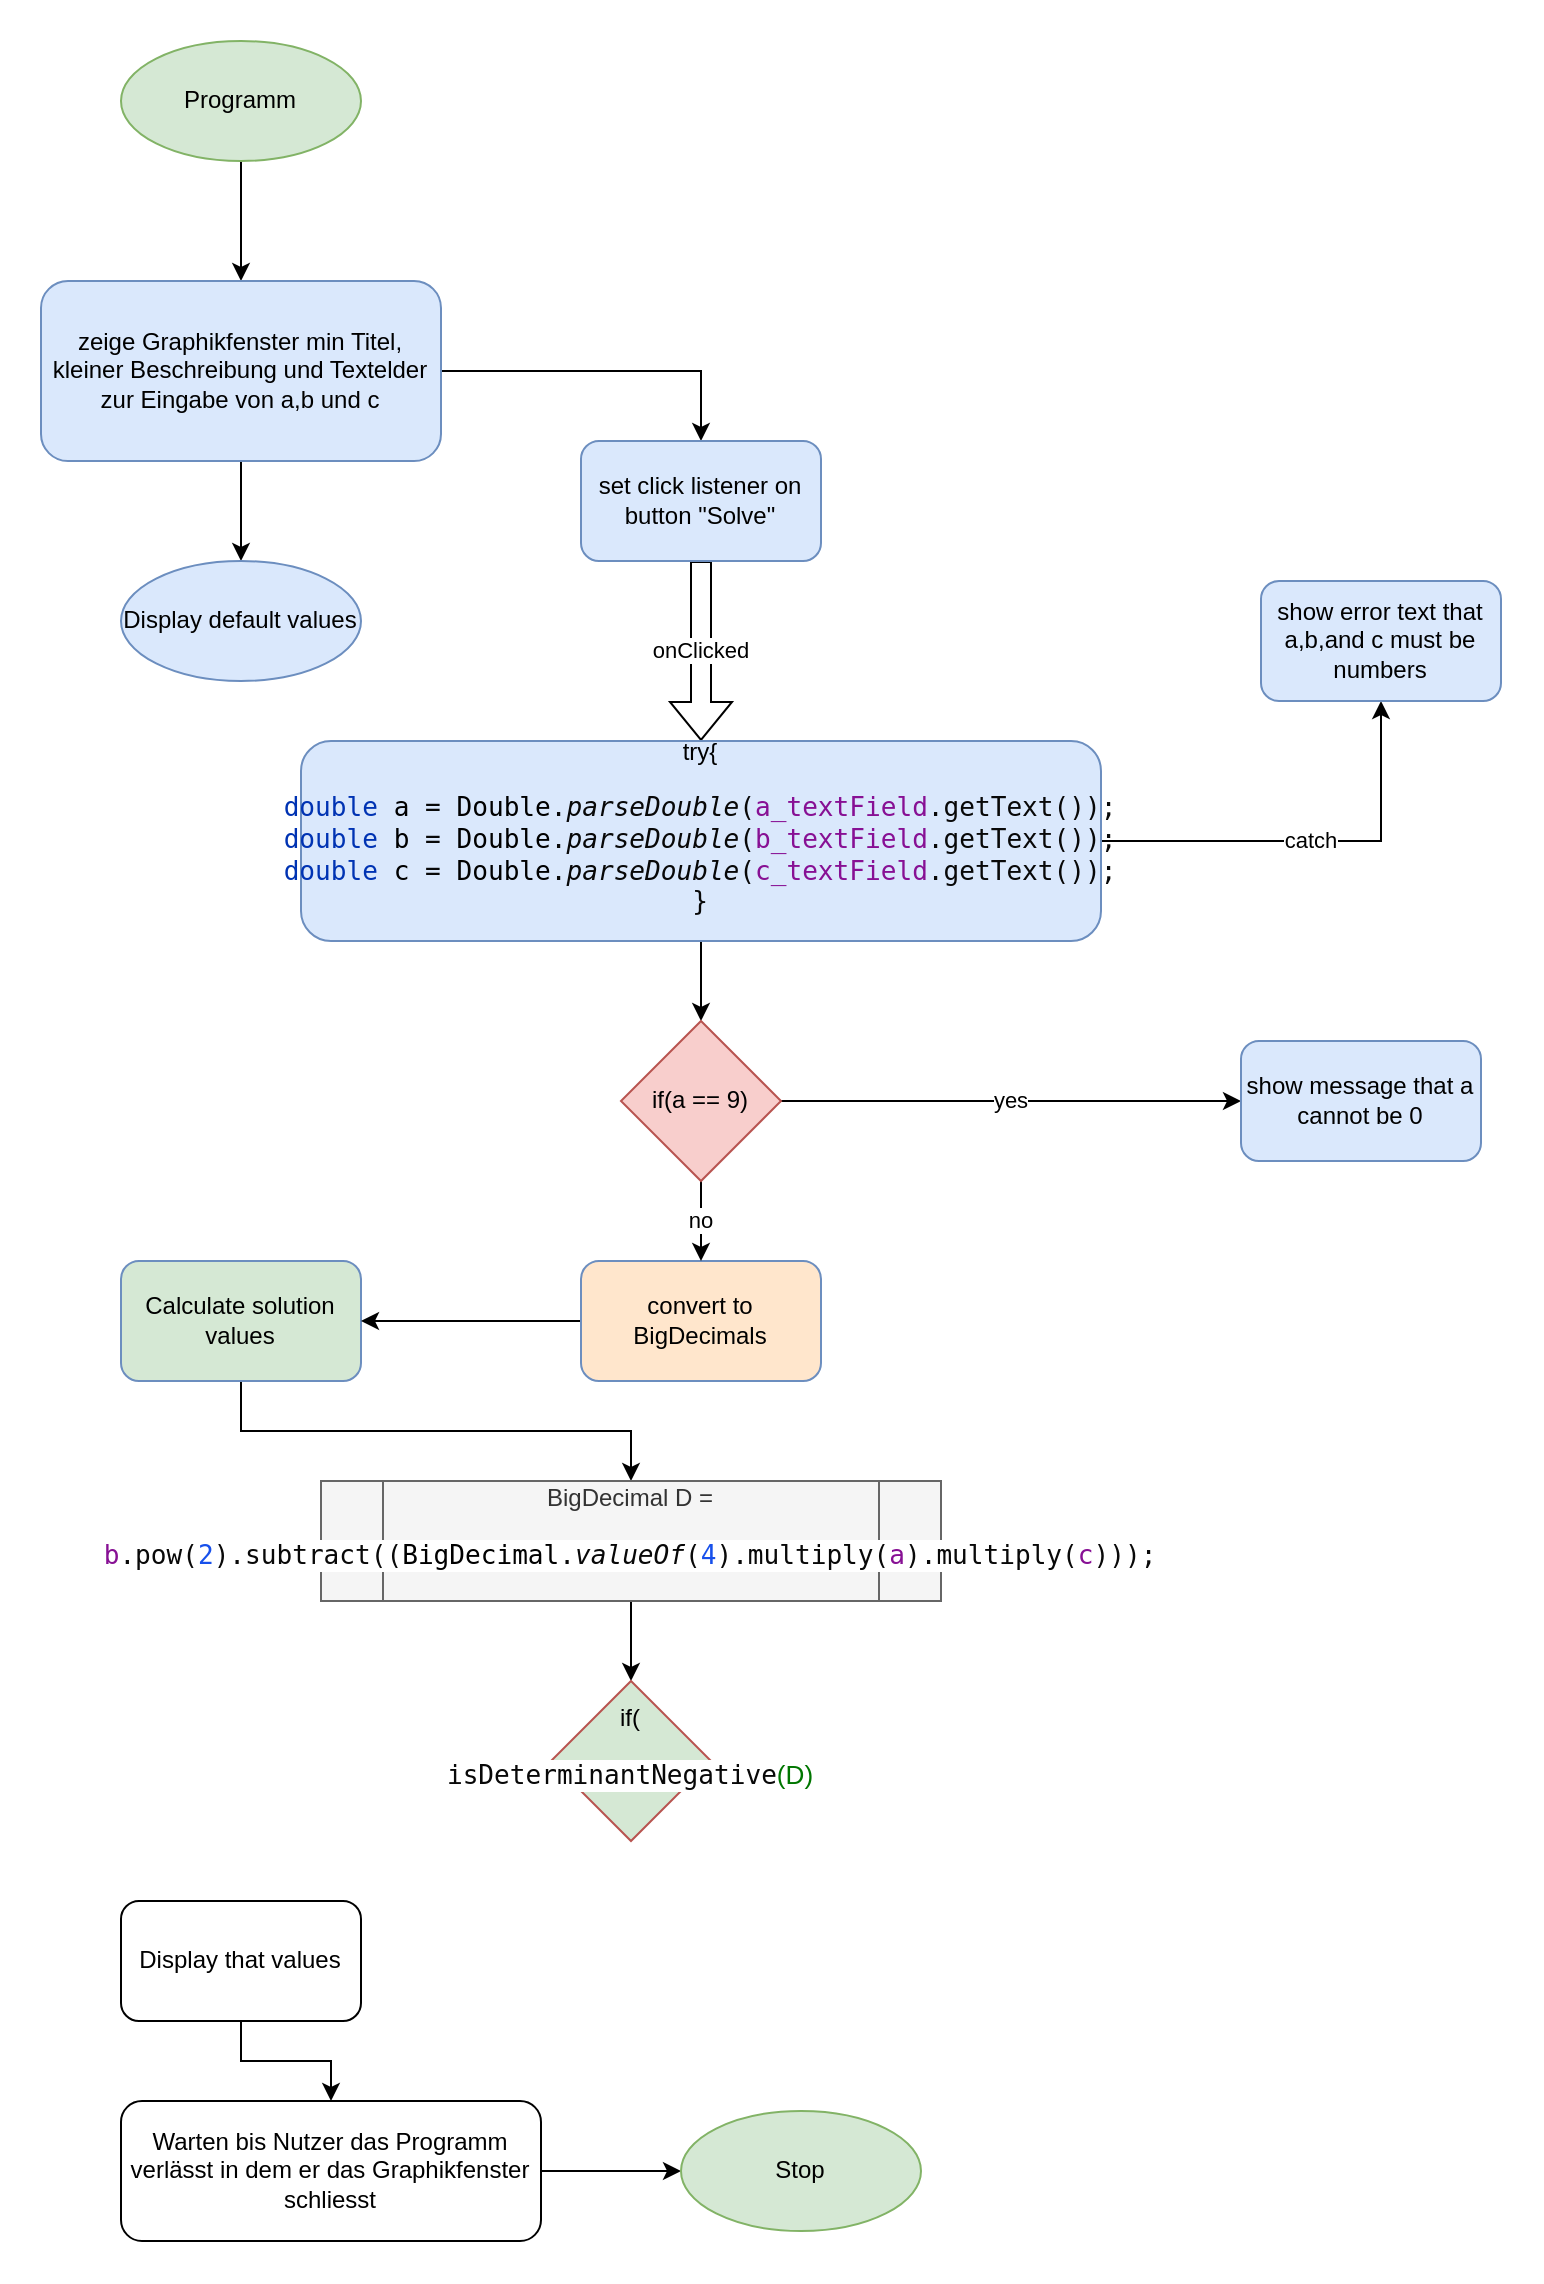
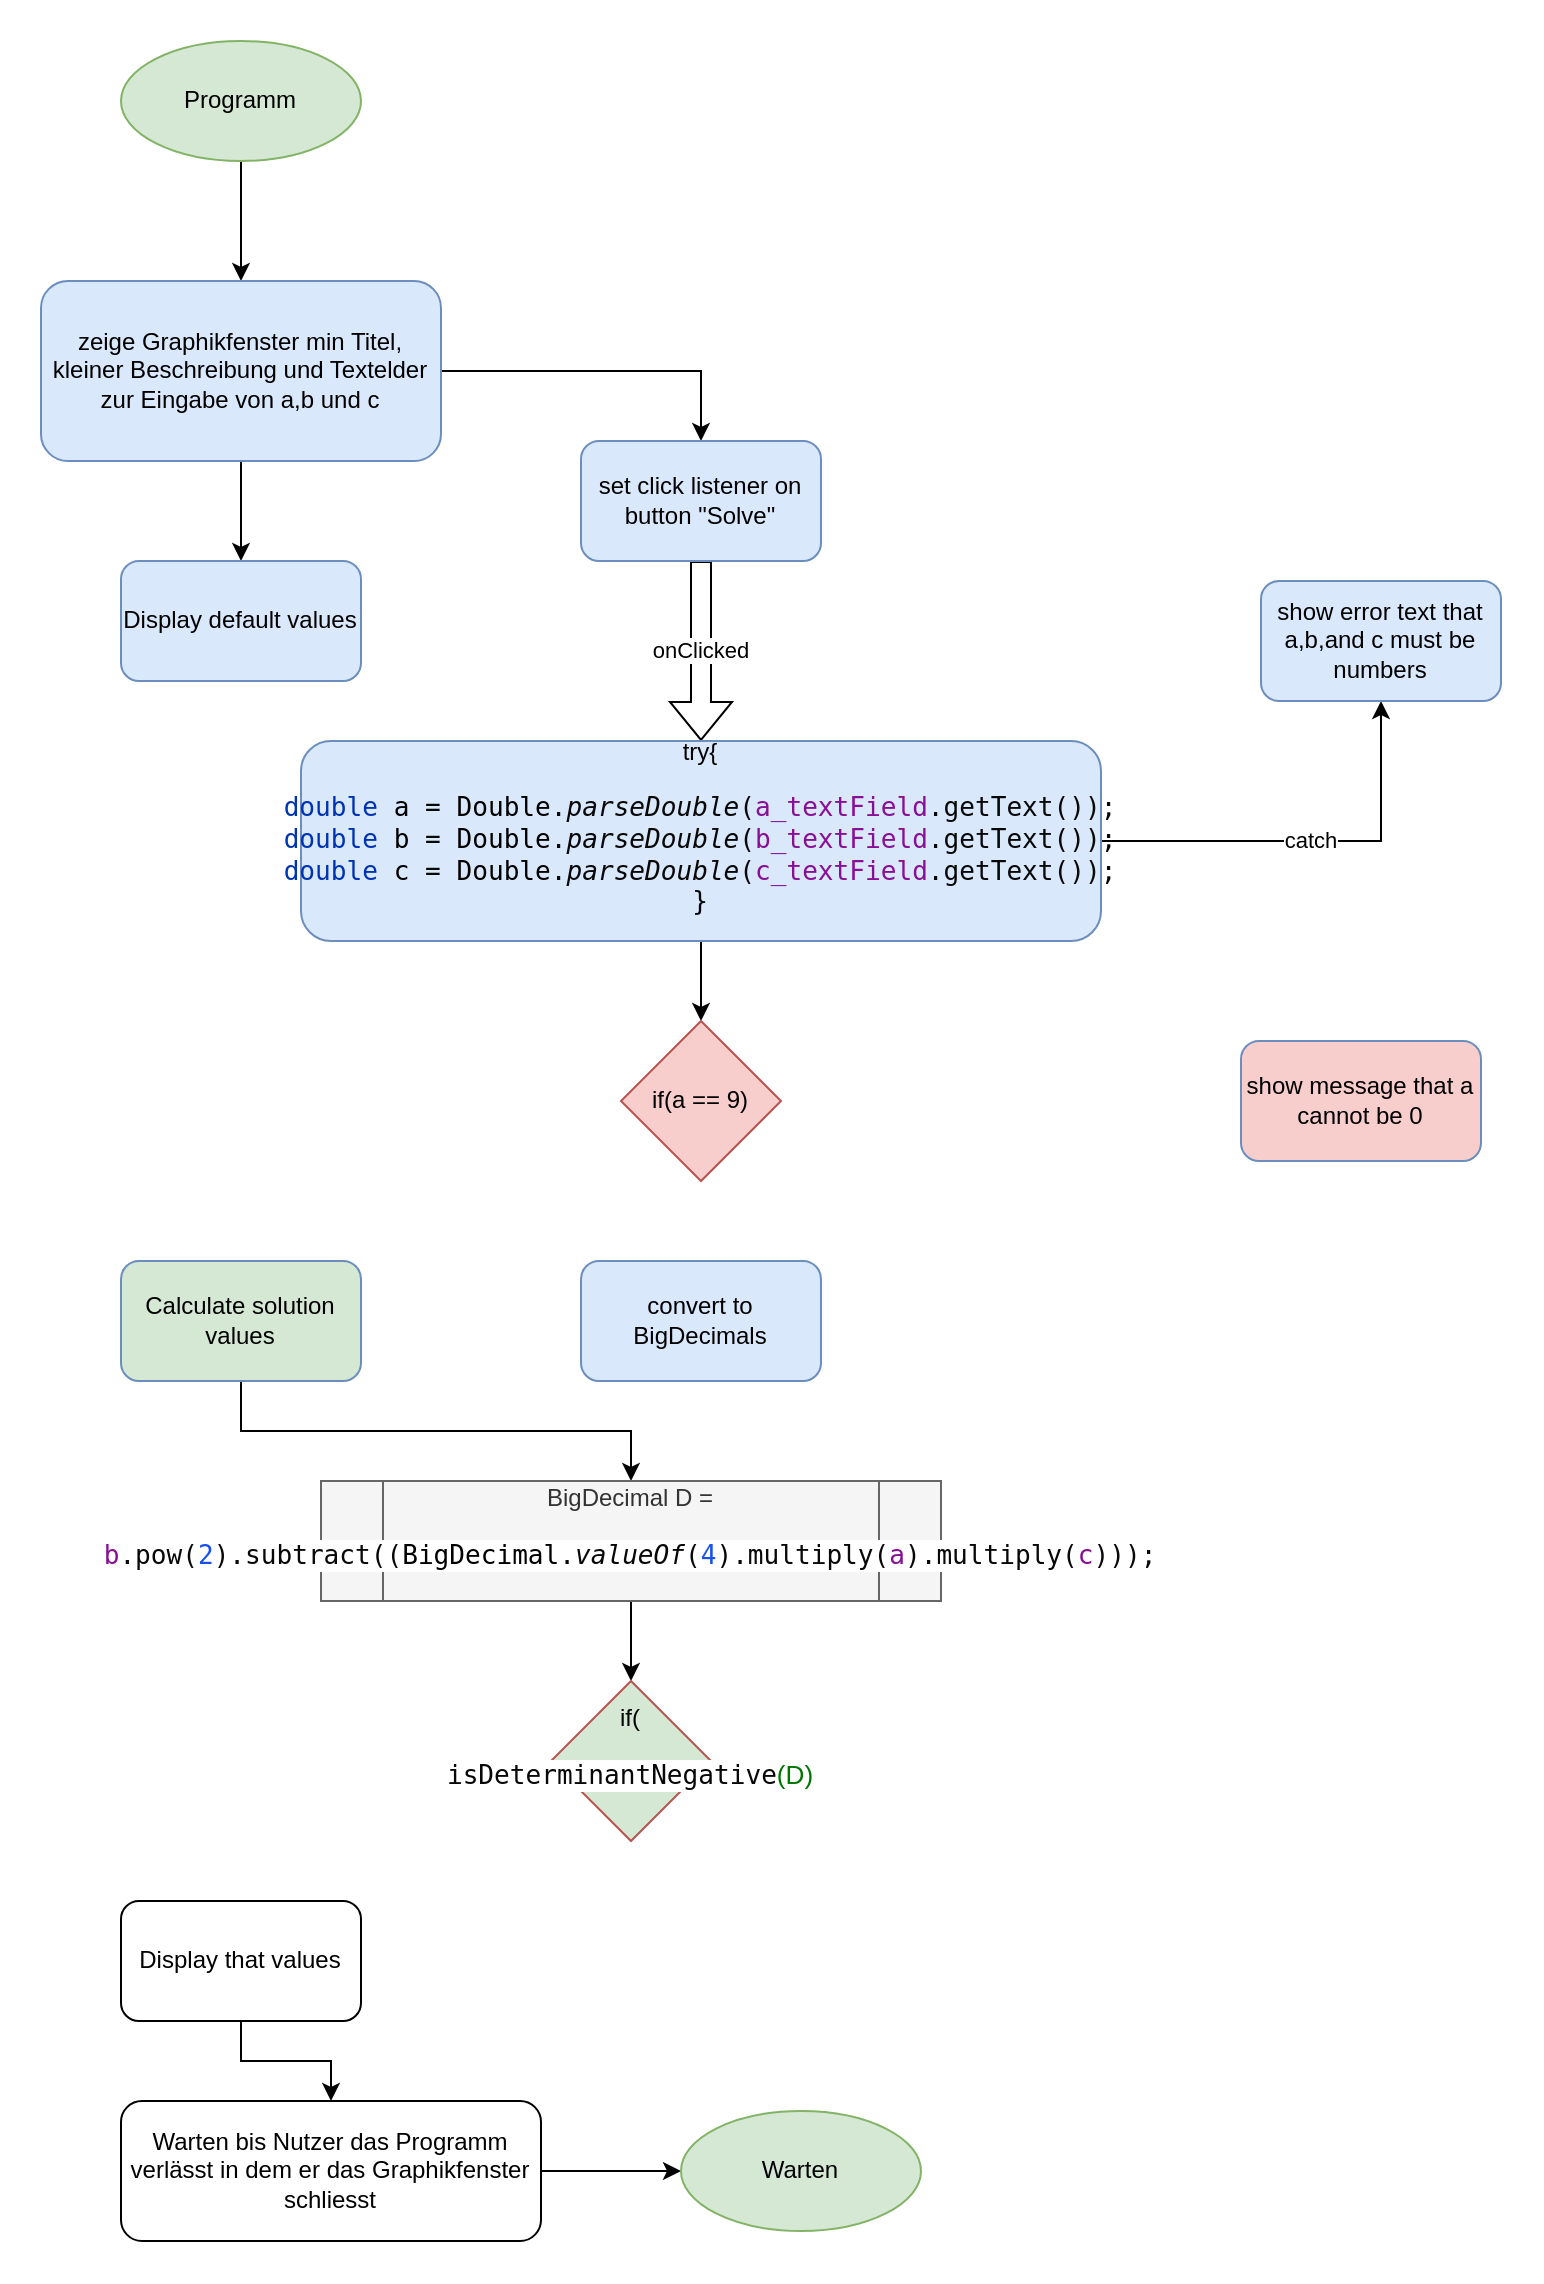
(241, 621) -> (241, 621)
(1004, 1101) -> none
(1361, 1101) -> (1361, 1101)
(701, 1215) -> none
(478, 1321) -> none
(701, 1321) -> (701, 1321)
(801, 2171) -> (801, 2171)
